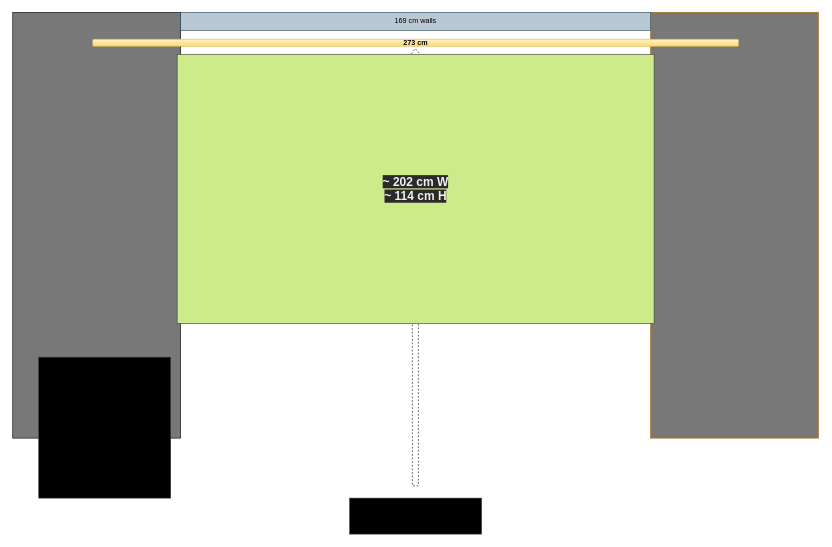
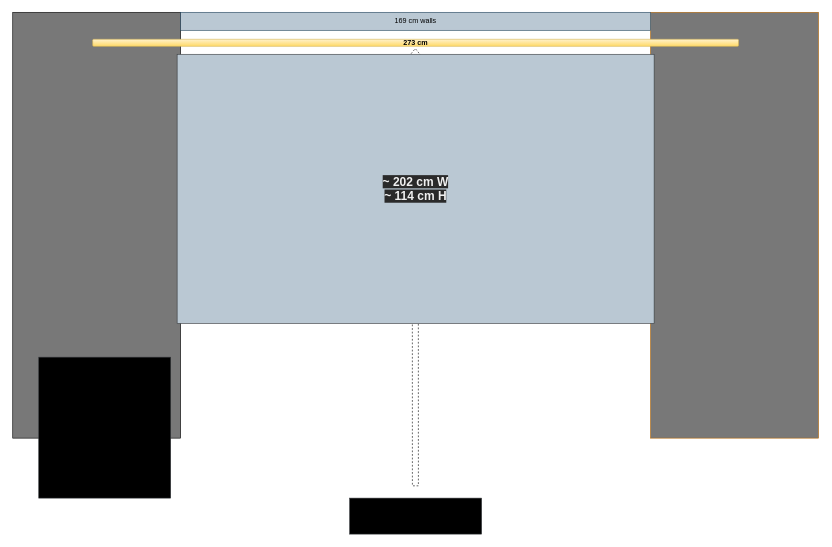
(416, 189) -> (416, 189)
